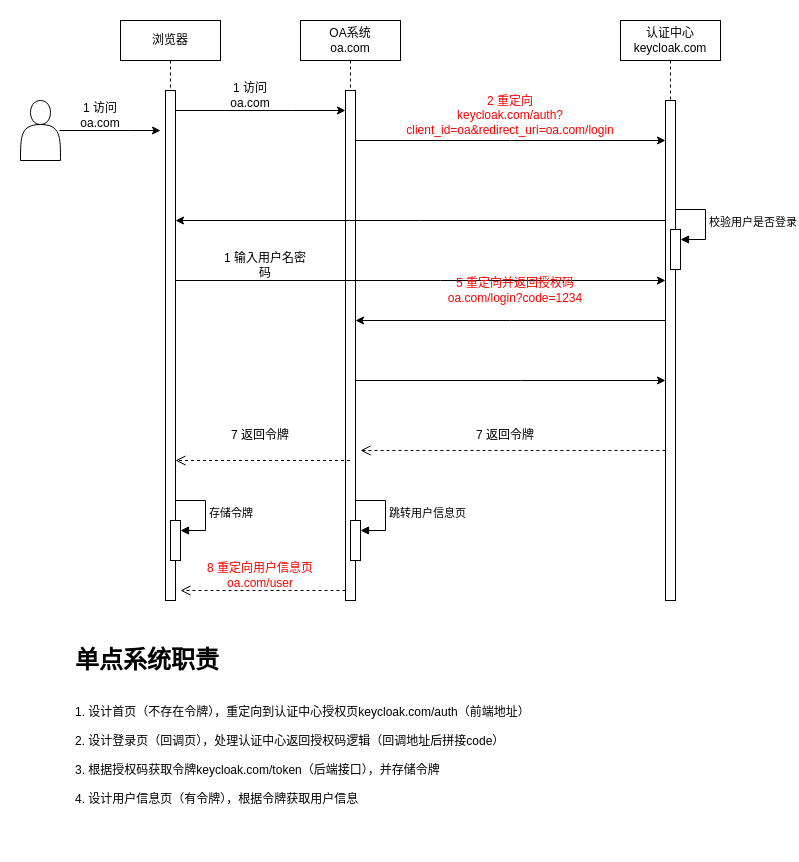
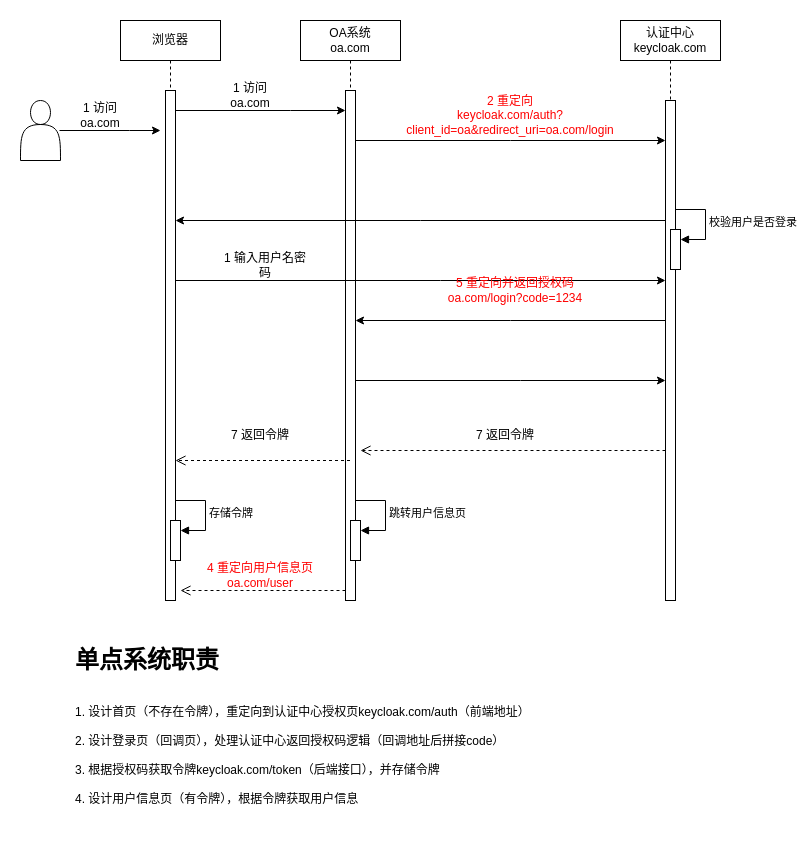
(261, 576) -> (261, 576)
